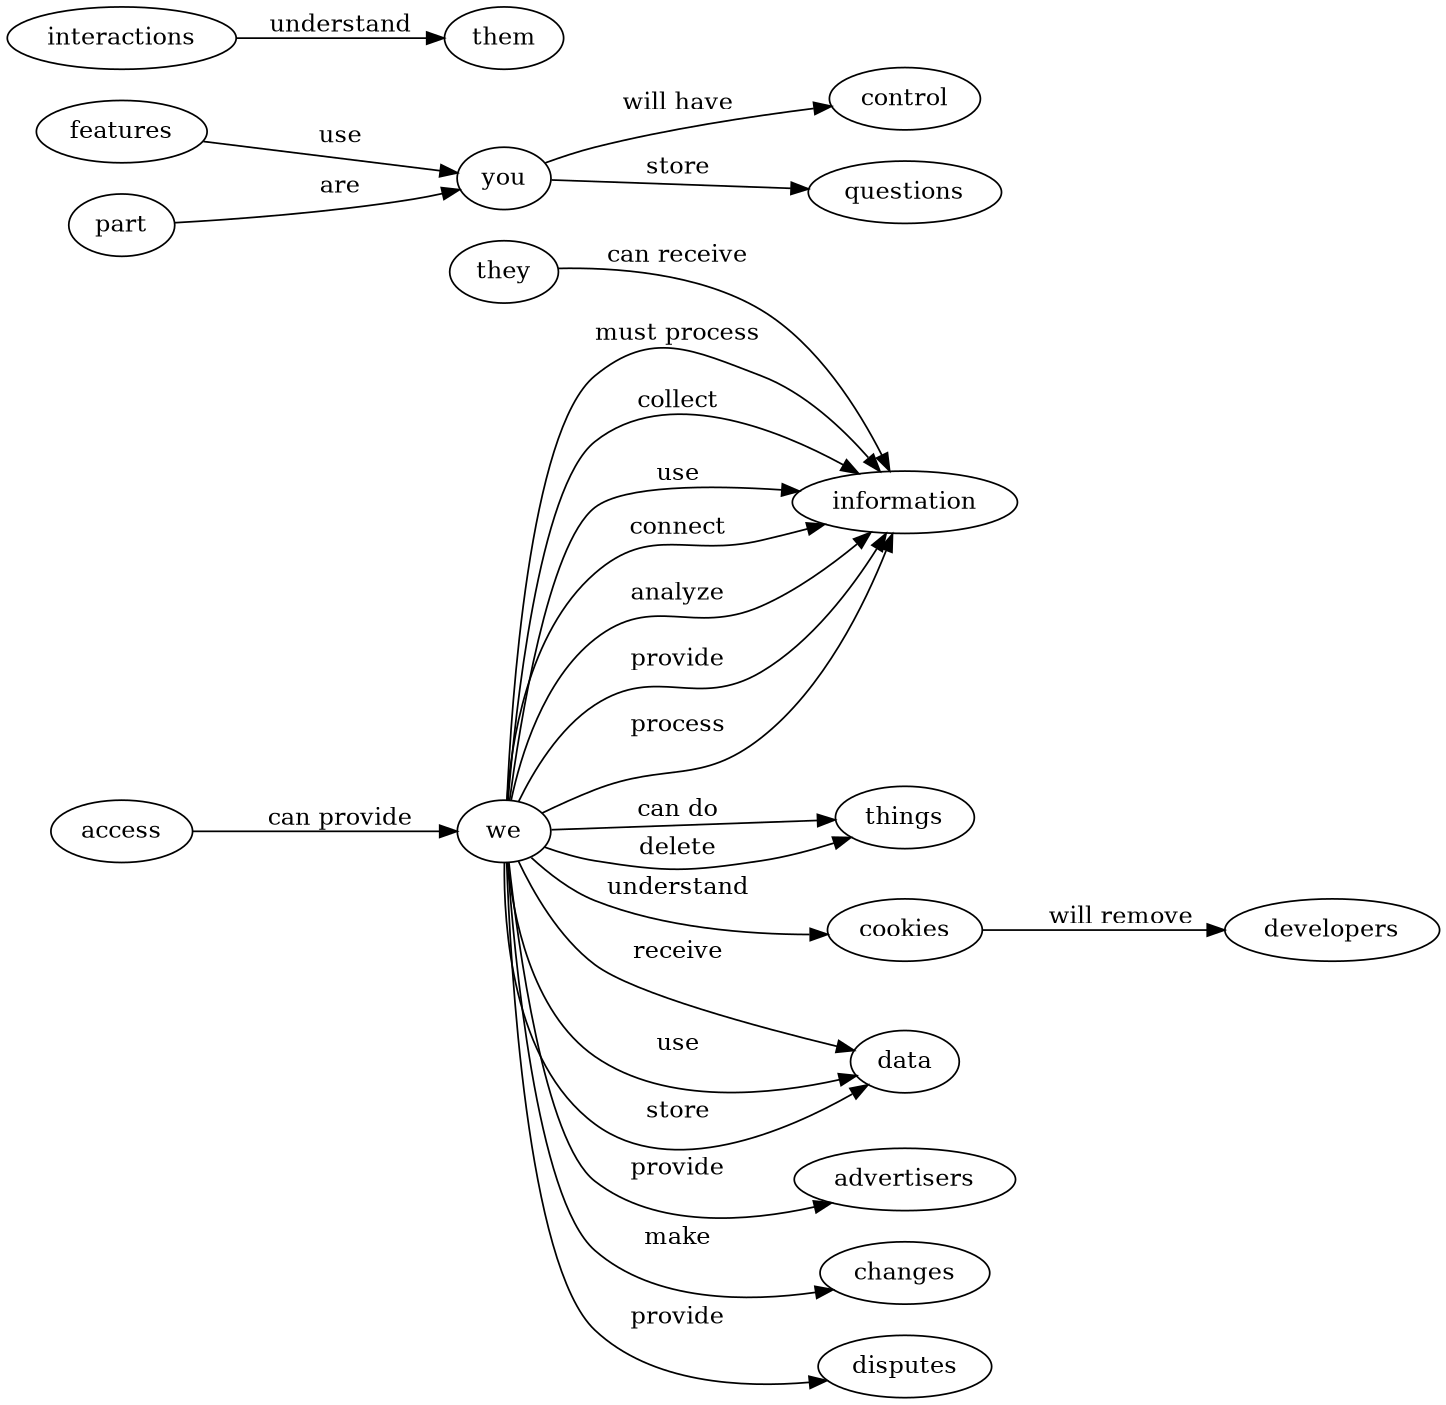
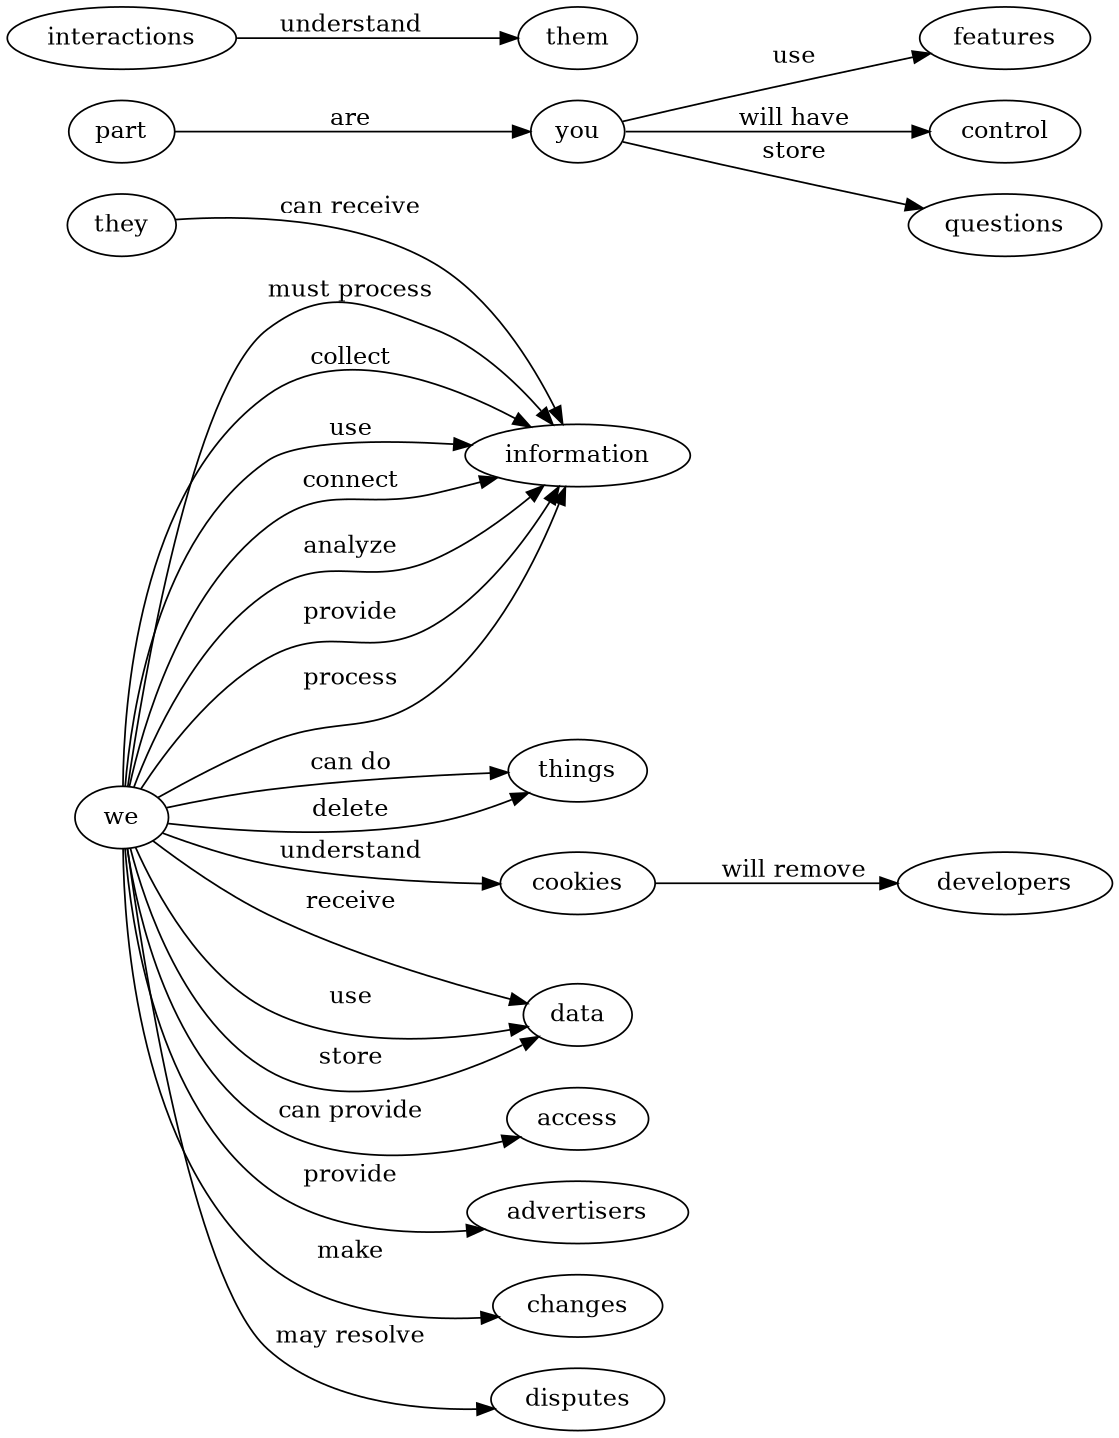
(322, 156) -> (768, 88)
(316, 831) -> (238, 1100)
(678, 1317) -> (351, 1336)
